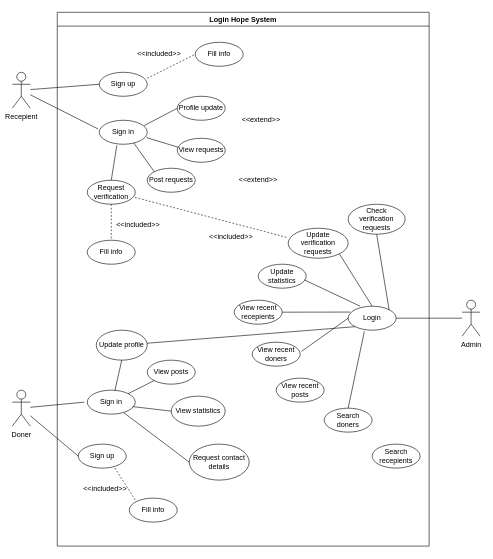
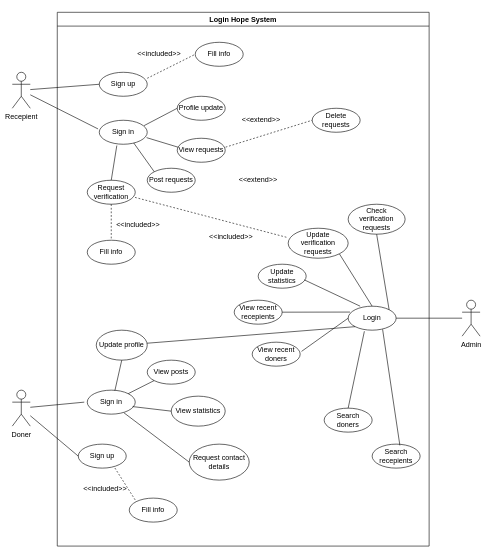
none -> (336, 120)
none -> (269, 134)
none -> (391, 387)
(300, 390) -> none
